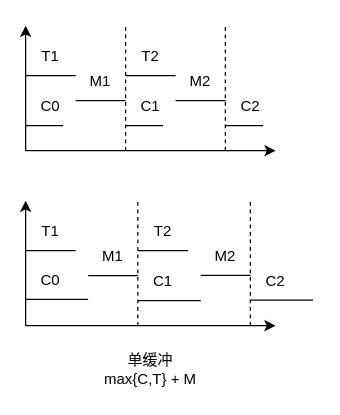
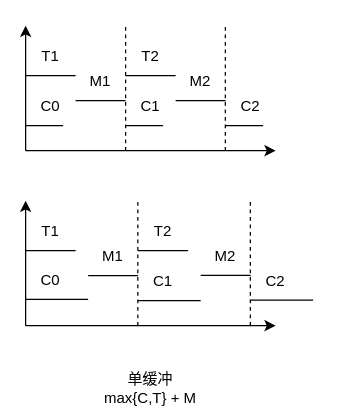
(151, 369) -> (151, 388)
